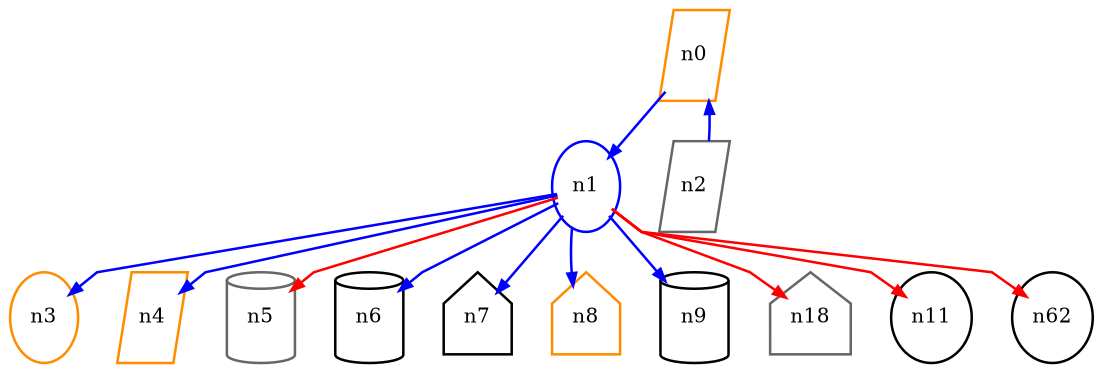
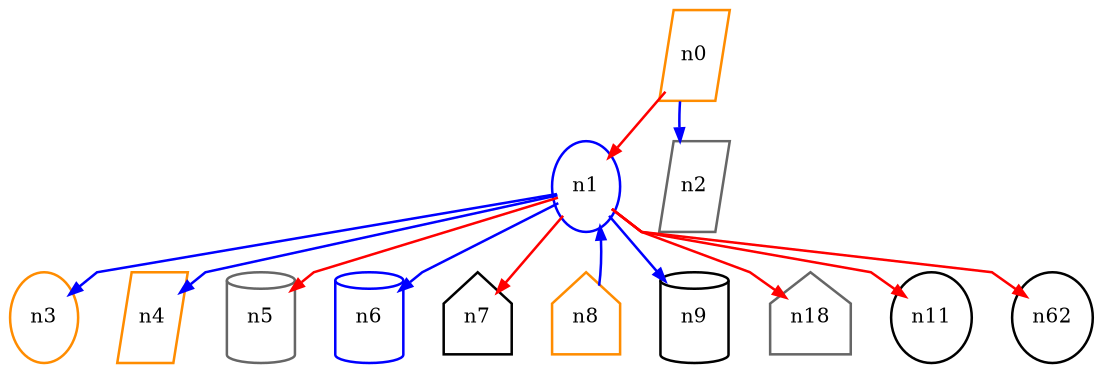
(642, 120) -> (642, 120)
(710, 128) -> (679, 114)
(534, 249) -> (534, 249)
(571, 250) -> (601, 263)
(369, 318) -> (369, 318)
